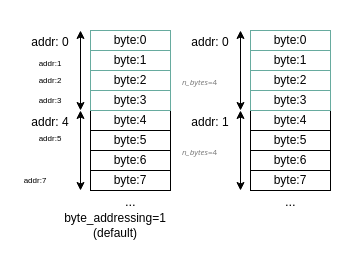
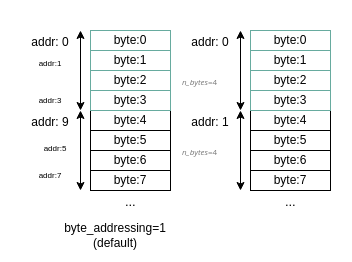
(51, 81) -> none
(51, 116) -> (51, 116)
(51, 138) -> (56, 148)
(36, 181) -> (51, 176)
(116, 226) -> (116, 236)
